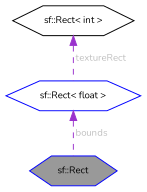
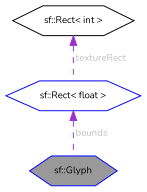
(73, 171) -> (73, 171)
